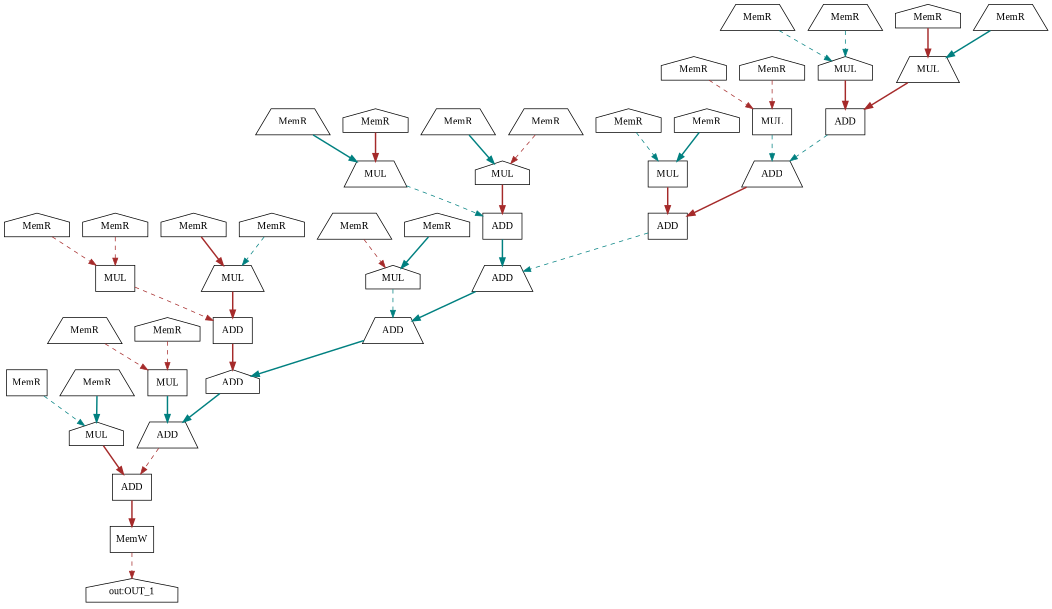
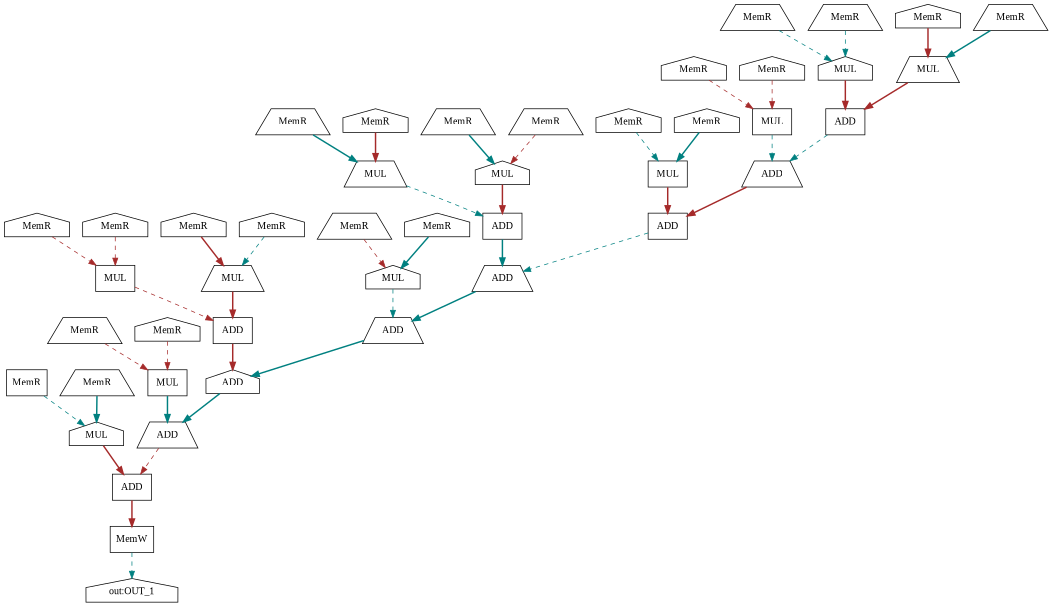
(132, 562) -> (132, 562)
